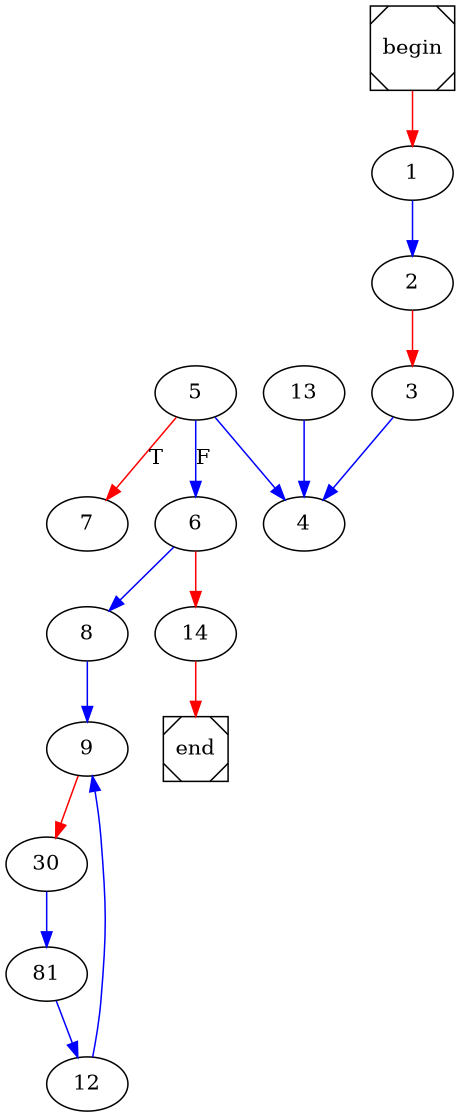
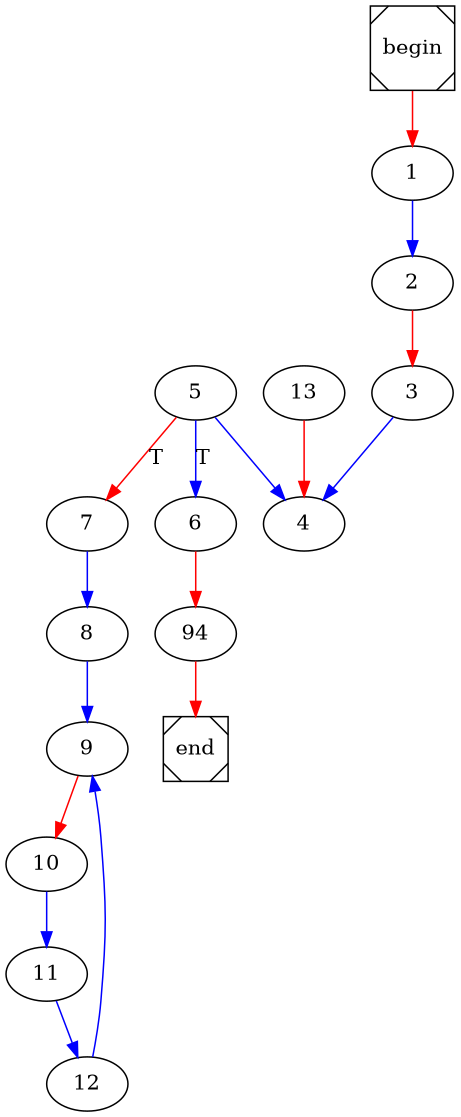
(304, 451) -> (304, 451)
(203, 458) -> (203, 458)
(147, 574) -> (87, 571)
(196, 634) -> (196, 634)
(47, 864) -> (47, 864)
(47, 974) -> (47, 974)
